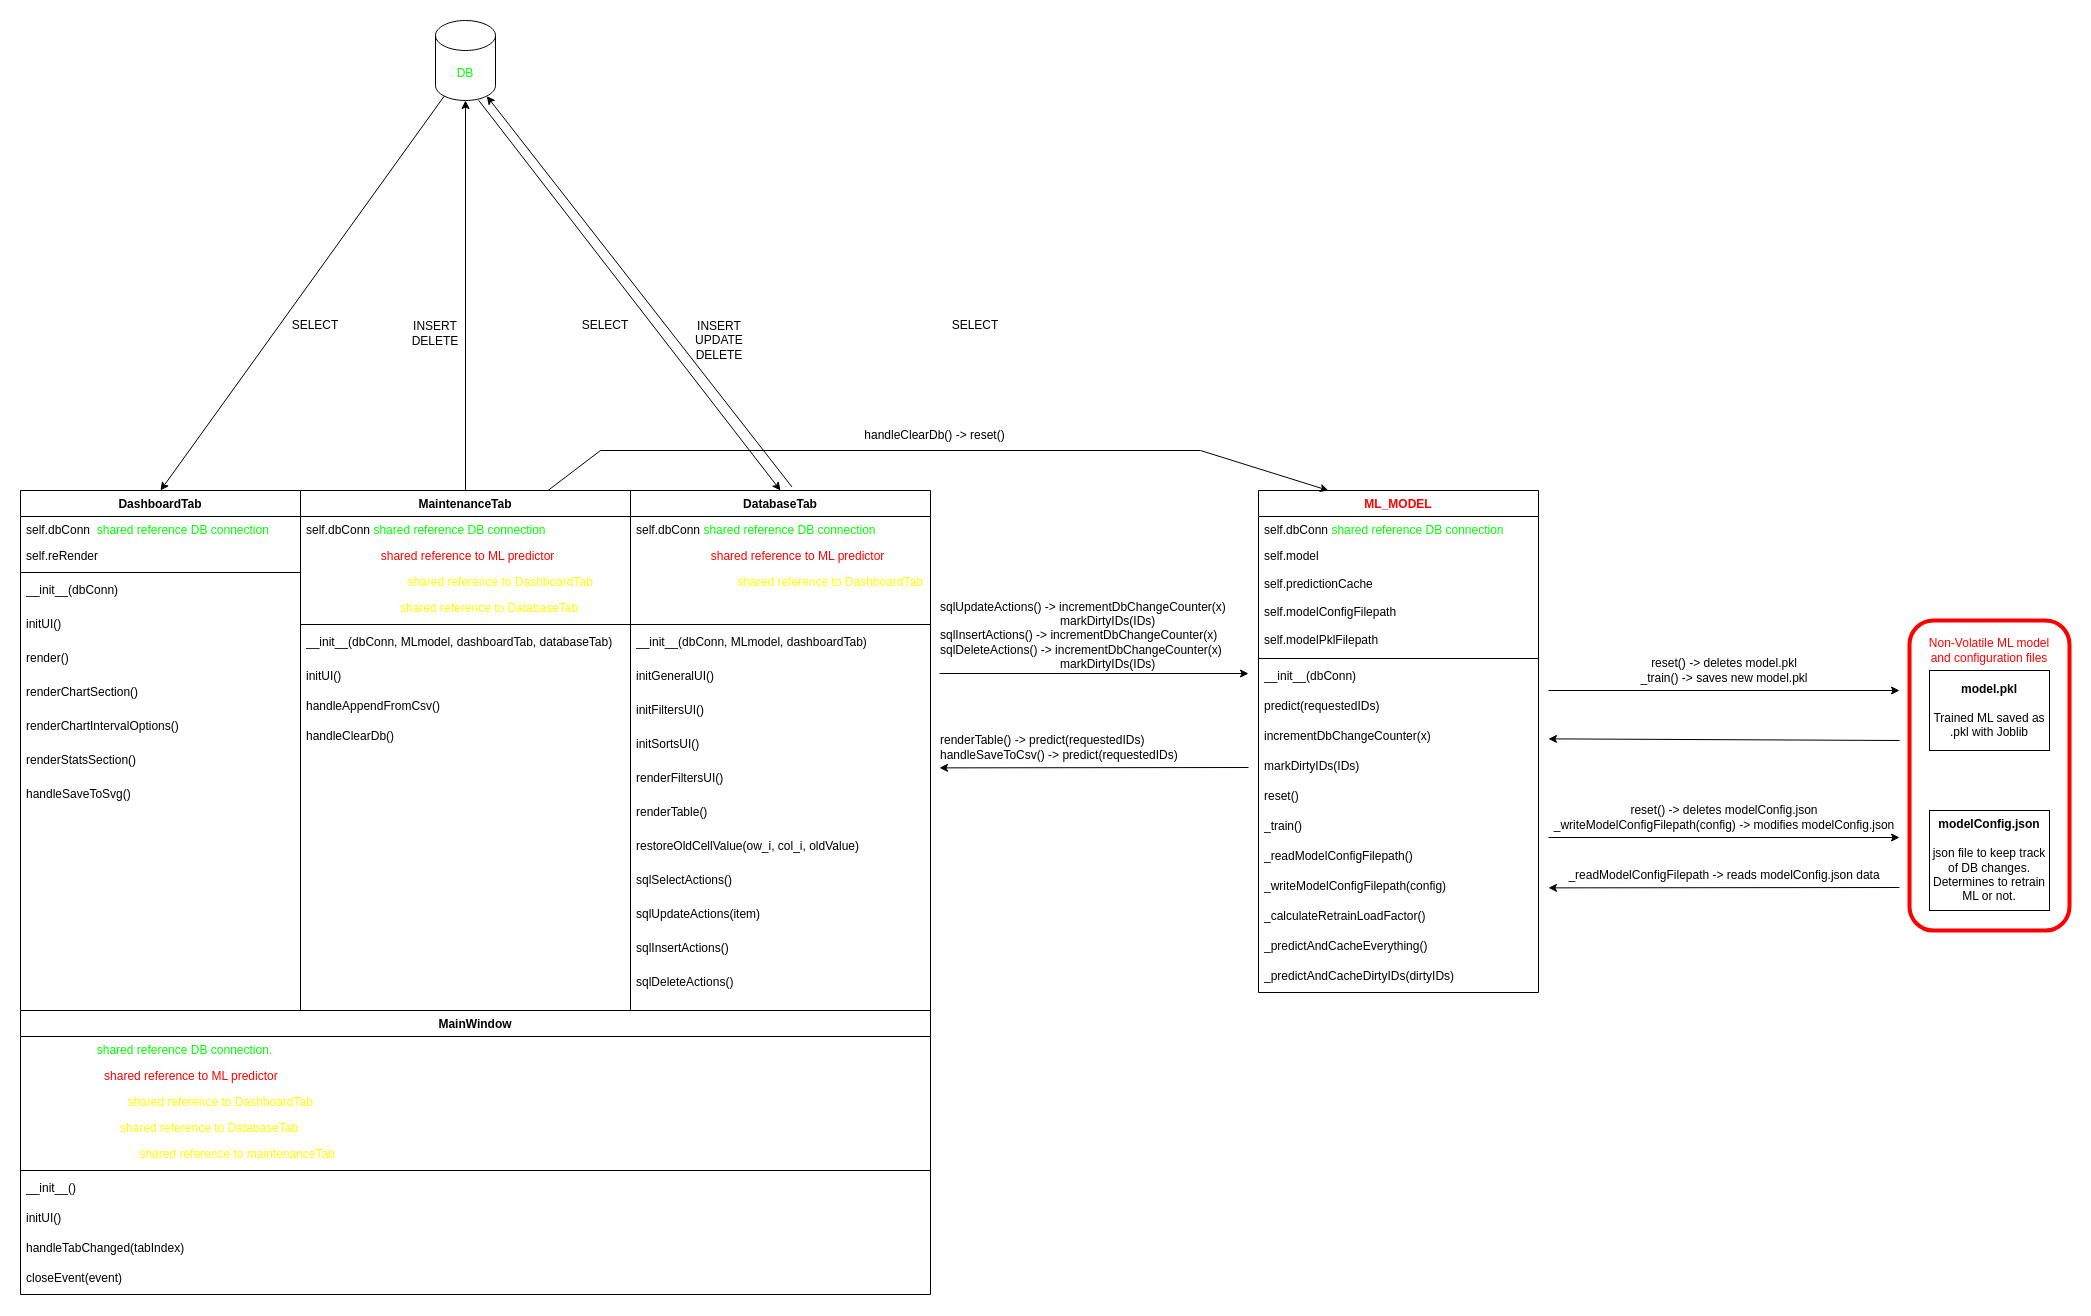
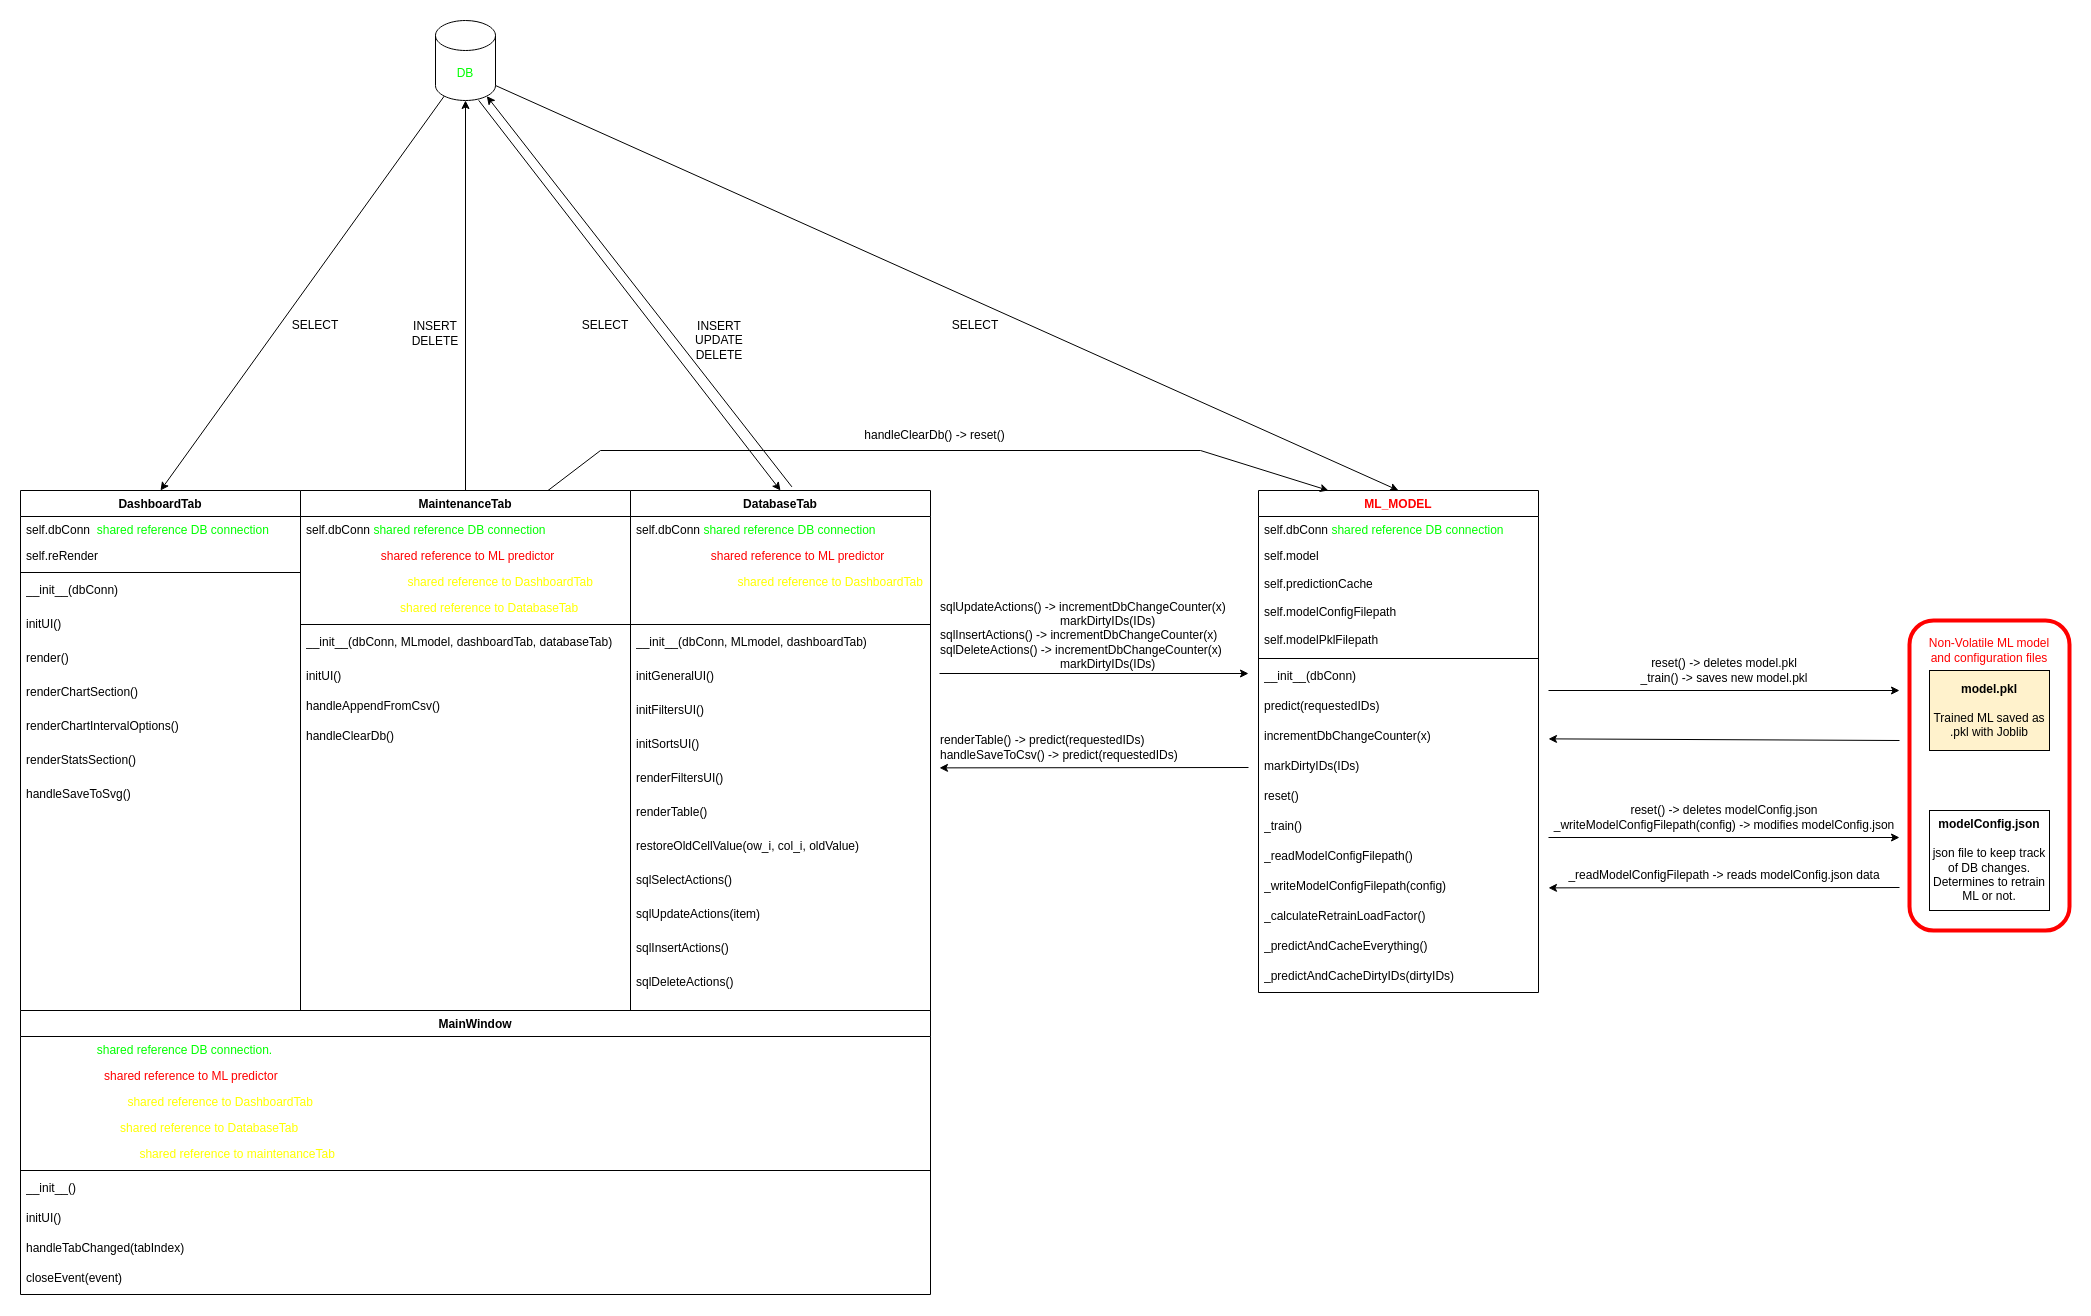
none -> (944, 286)
(1990, 711) -> (1990, 711)
